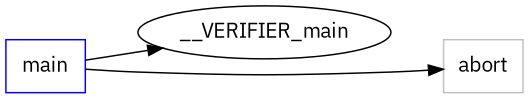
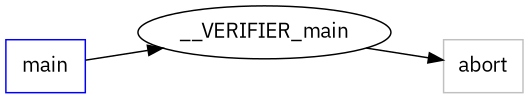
(257, 75) -> (397, 53)
